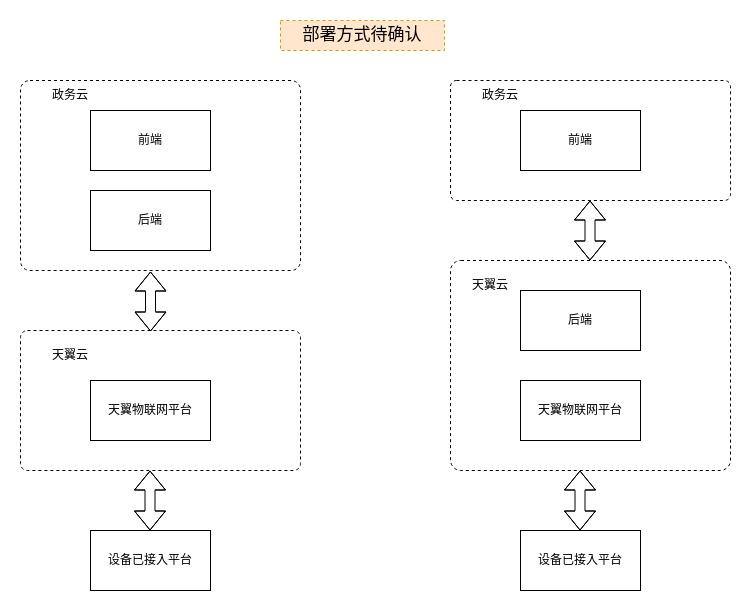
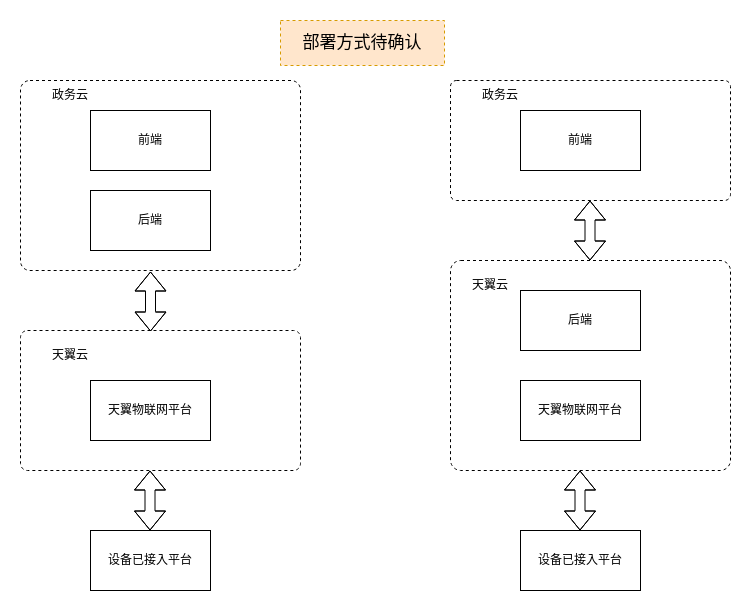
(363, 36) -> (363, 43)
